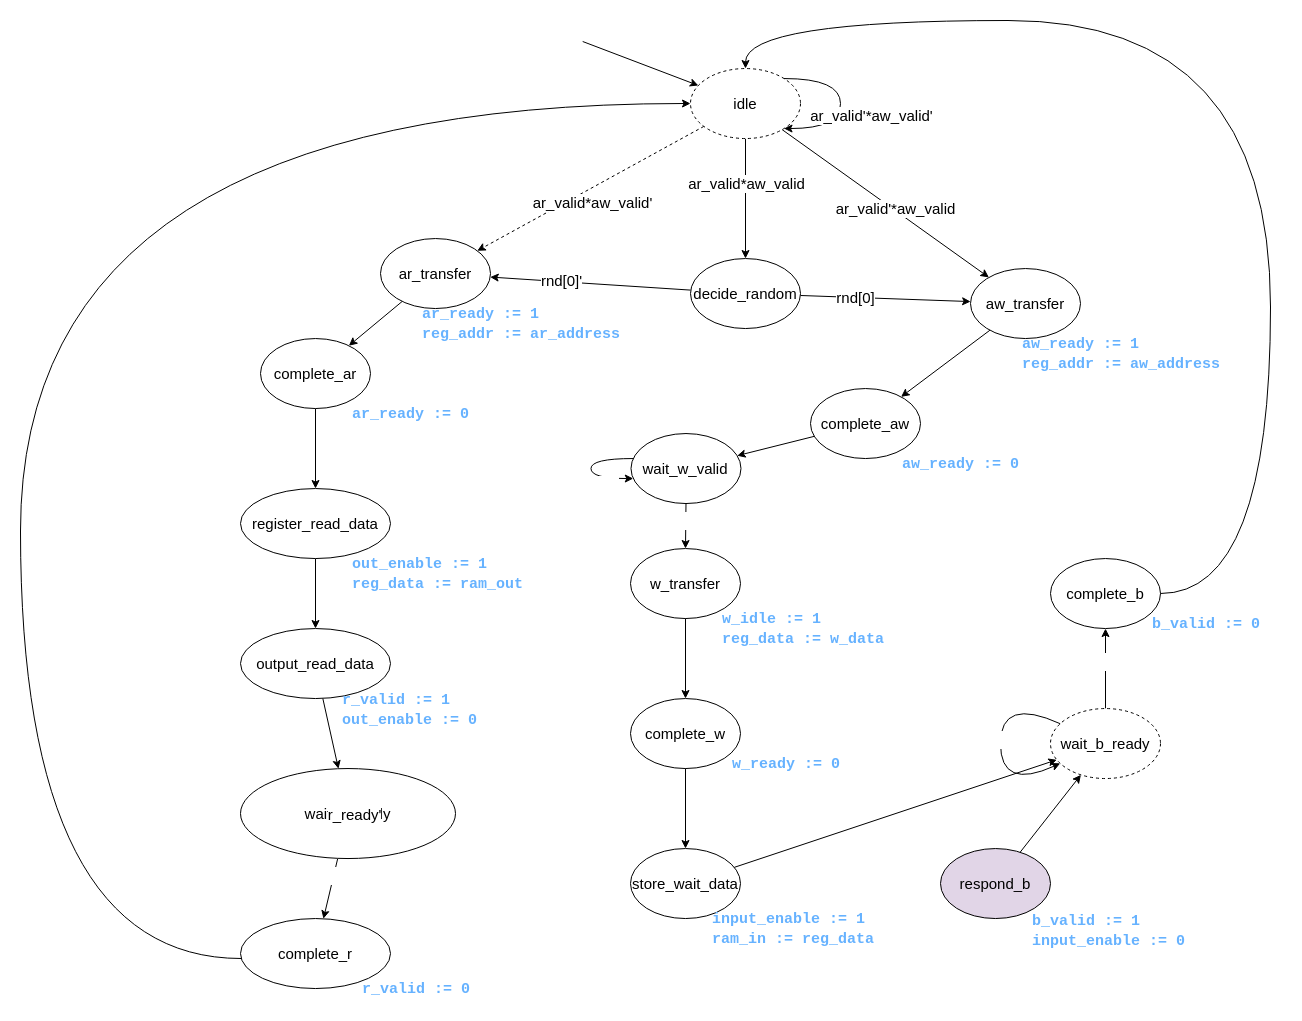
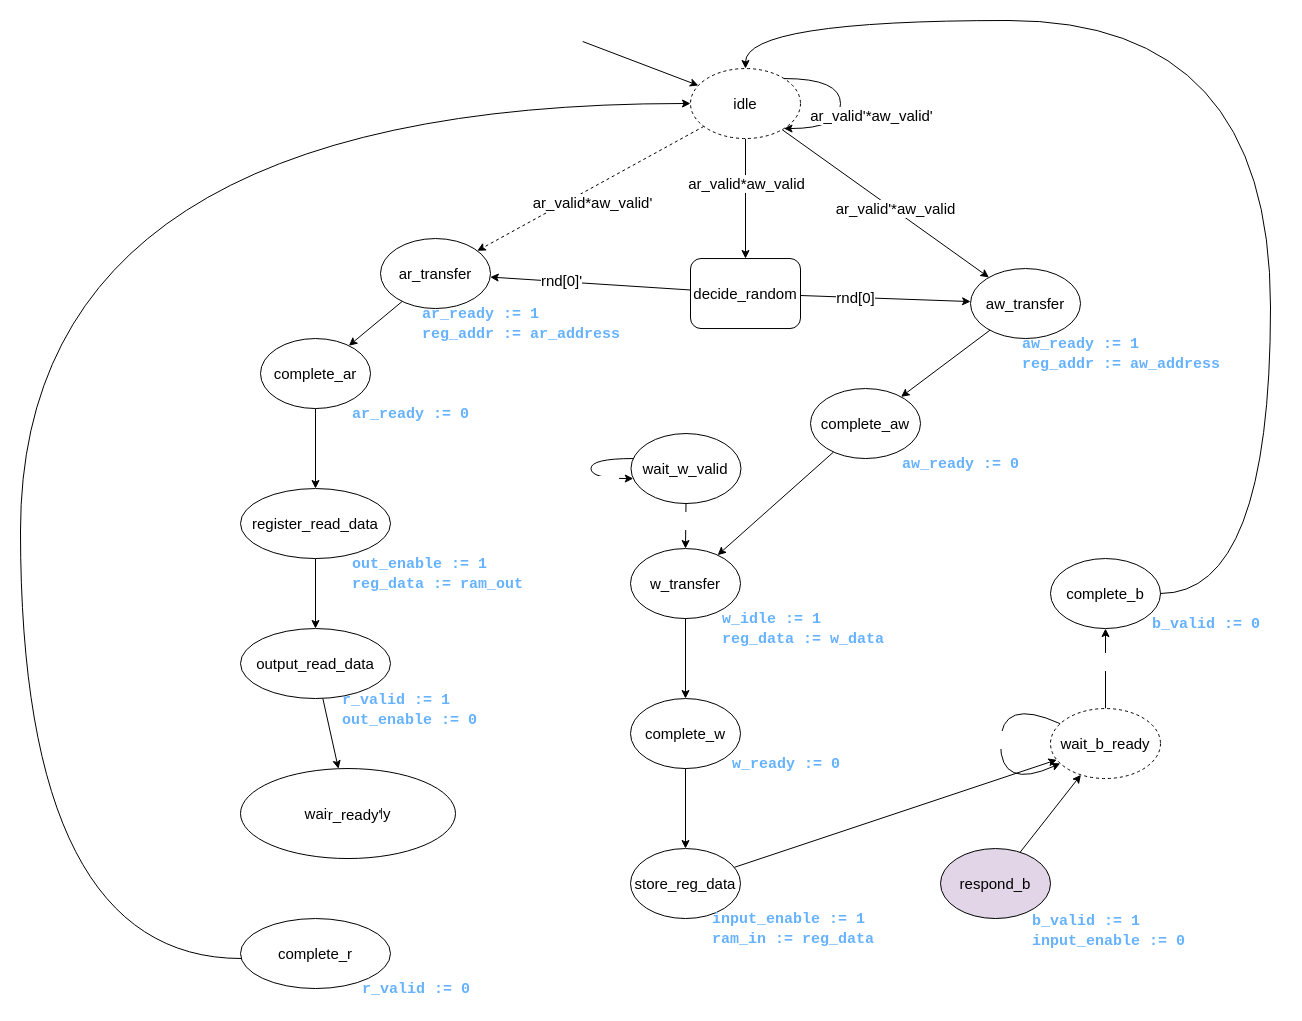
(746, 294) -> (746, 294)
(779, 445) -> (778, 501)
(686, 884) -> (686, 884)
(328, 898) -> none
